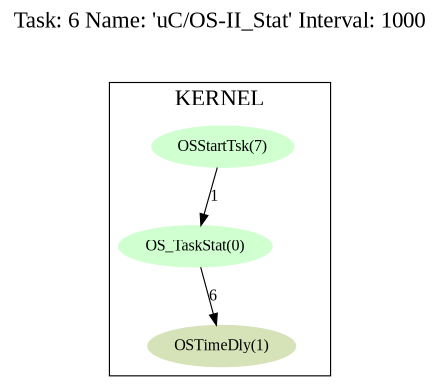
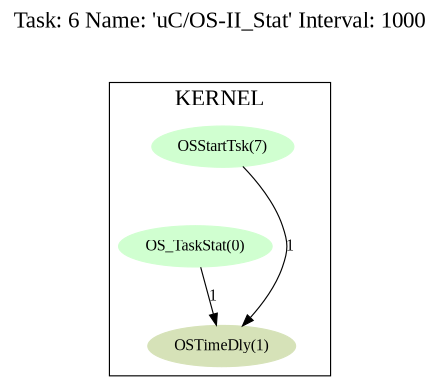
(211, 191) -> (286, 241)
(213, 296) -> (213, 296)
